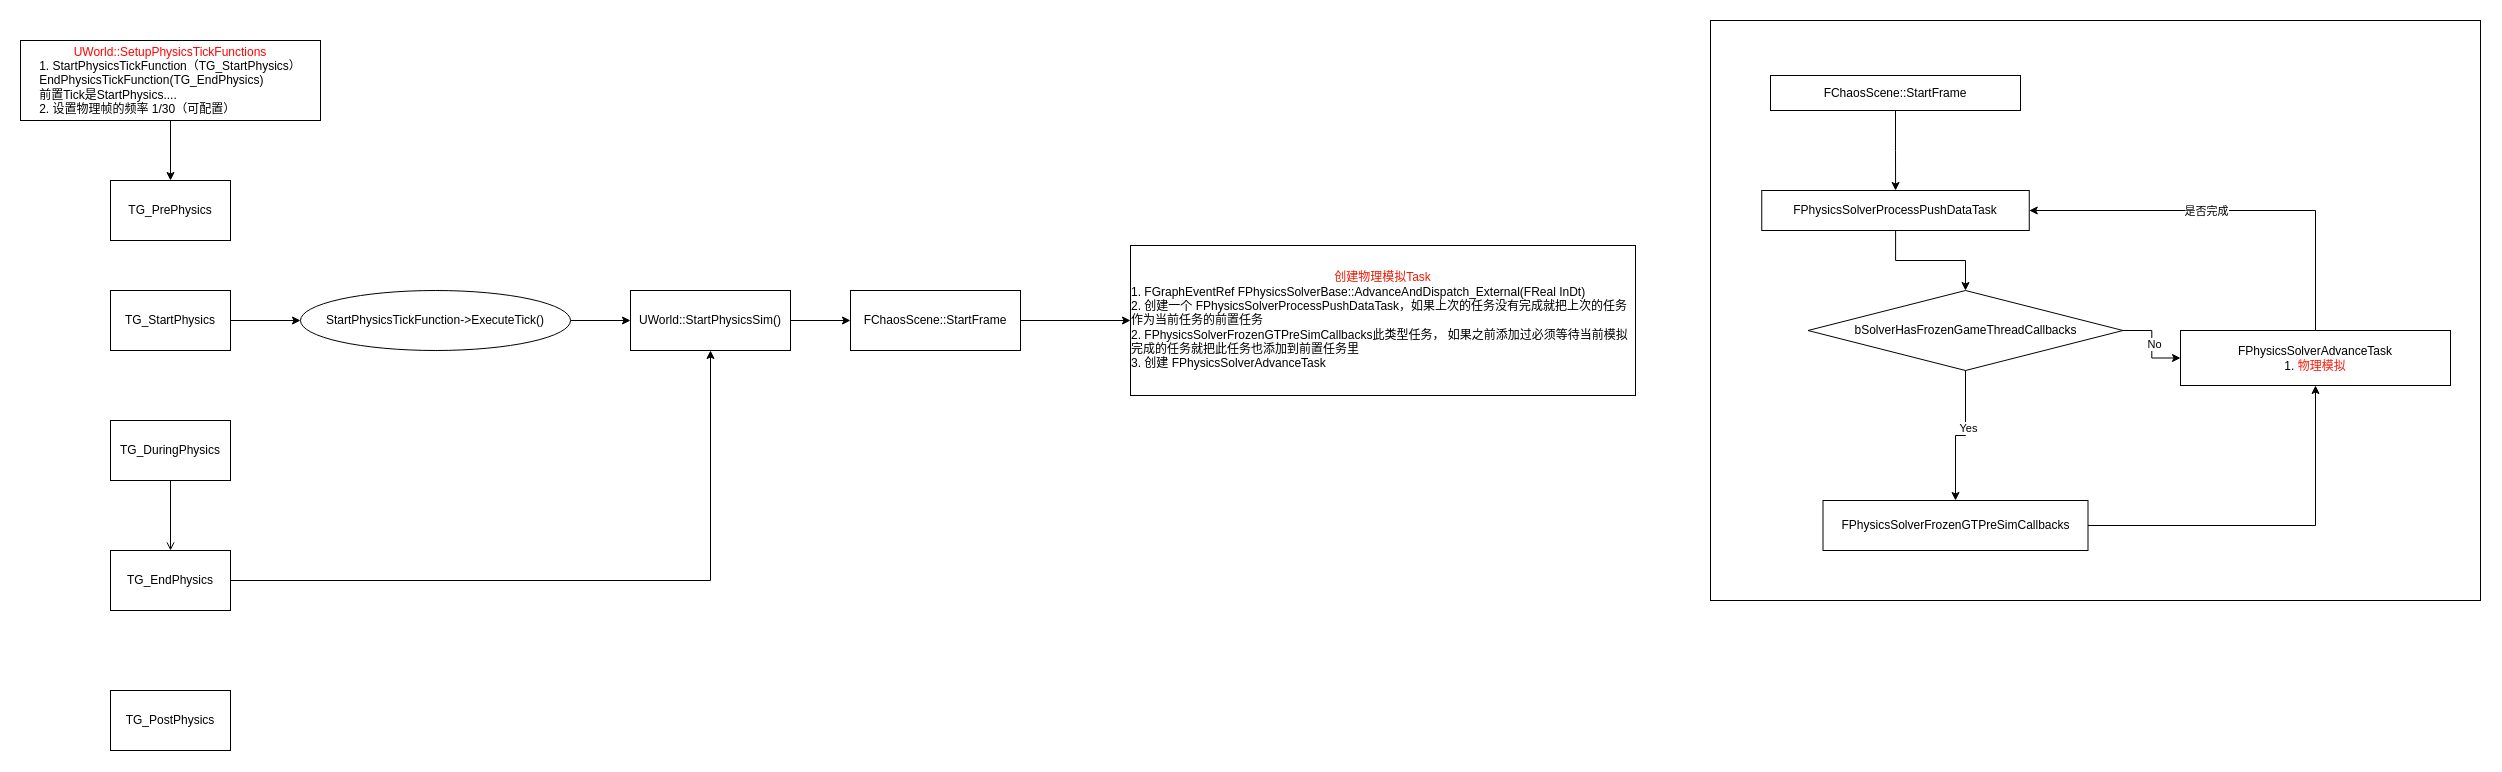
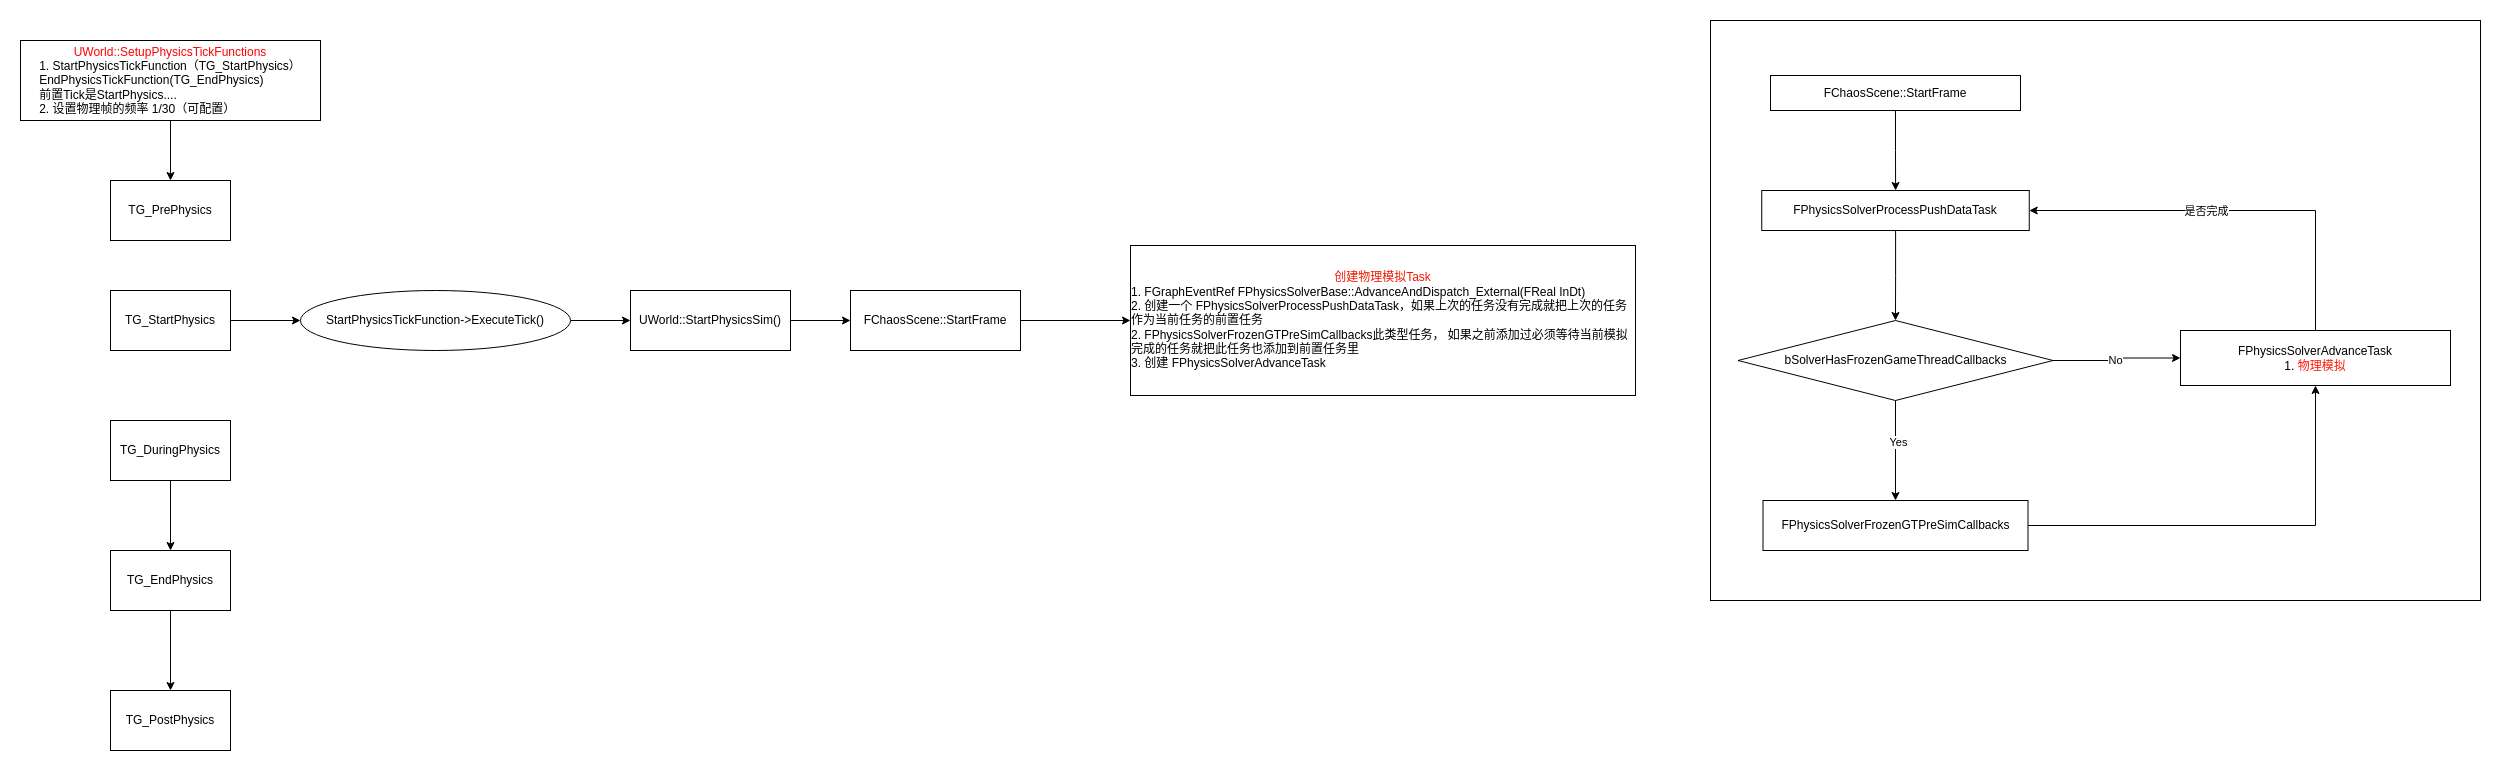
(1966, 331) -> (1896, 361)
(1956, 526) -> (1896, 526)
(171, 544) -> (171, 542)
(582, 581) -> (171, 647)
